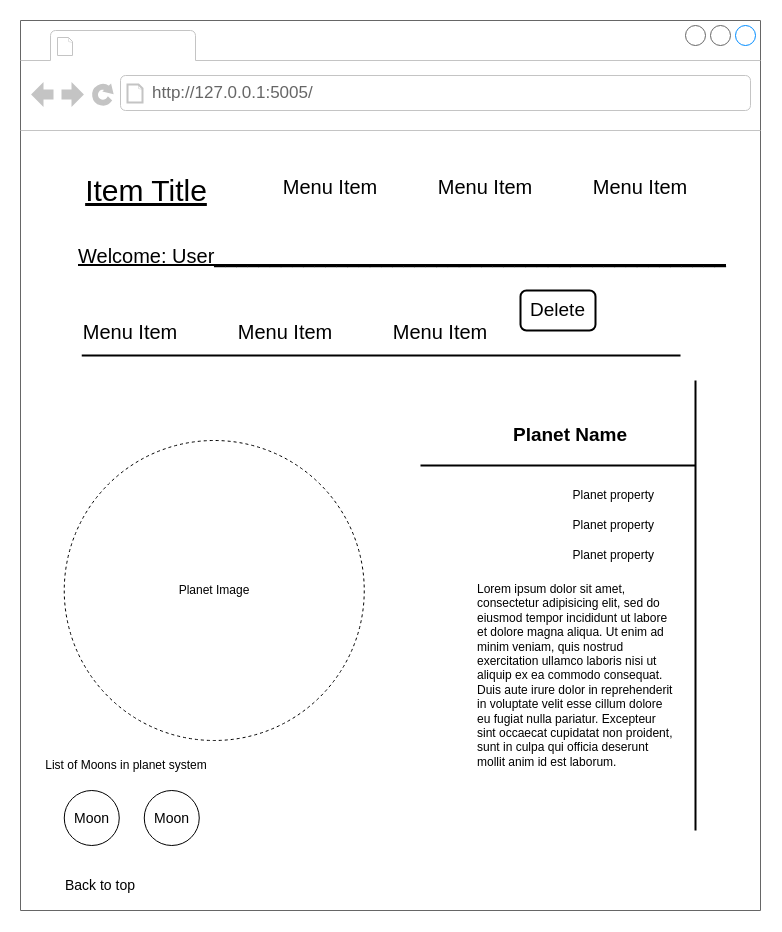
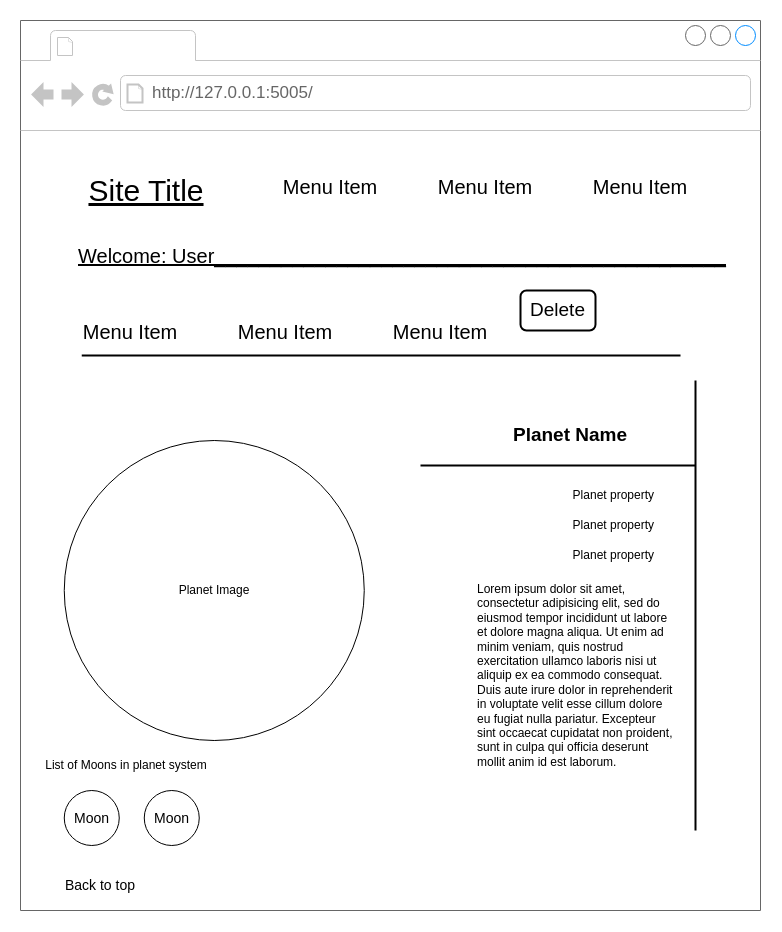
(147, 191) -> (147, 191)
(214, 591) -> (214, 591)
